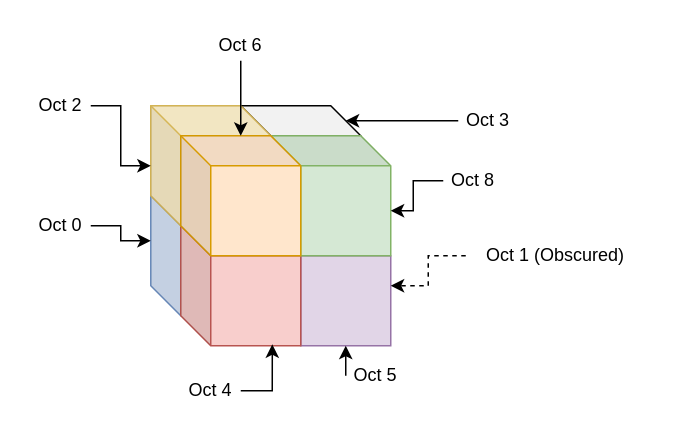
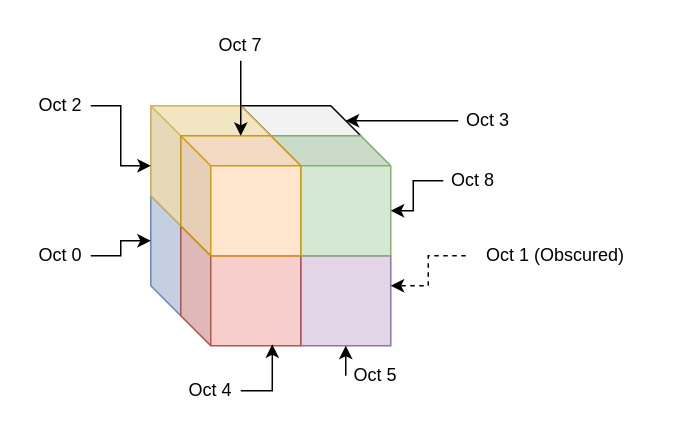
(241, 46) -> (241, 46)
(61, 226) -> (61, 256)
